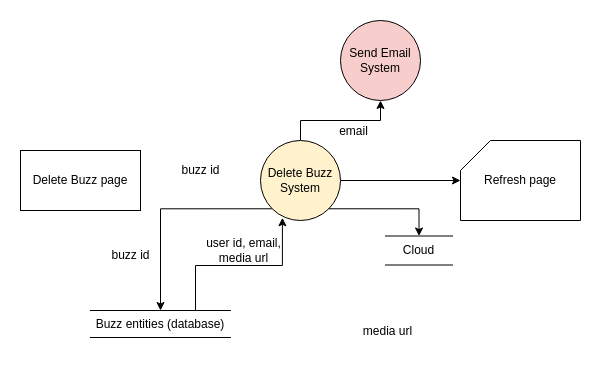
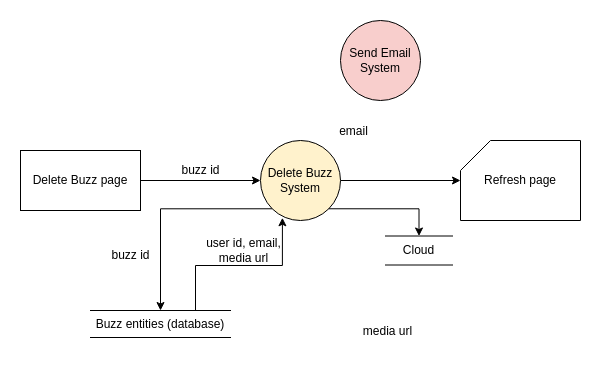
(337, 121) -> none
none -> (197, 181)
